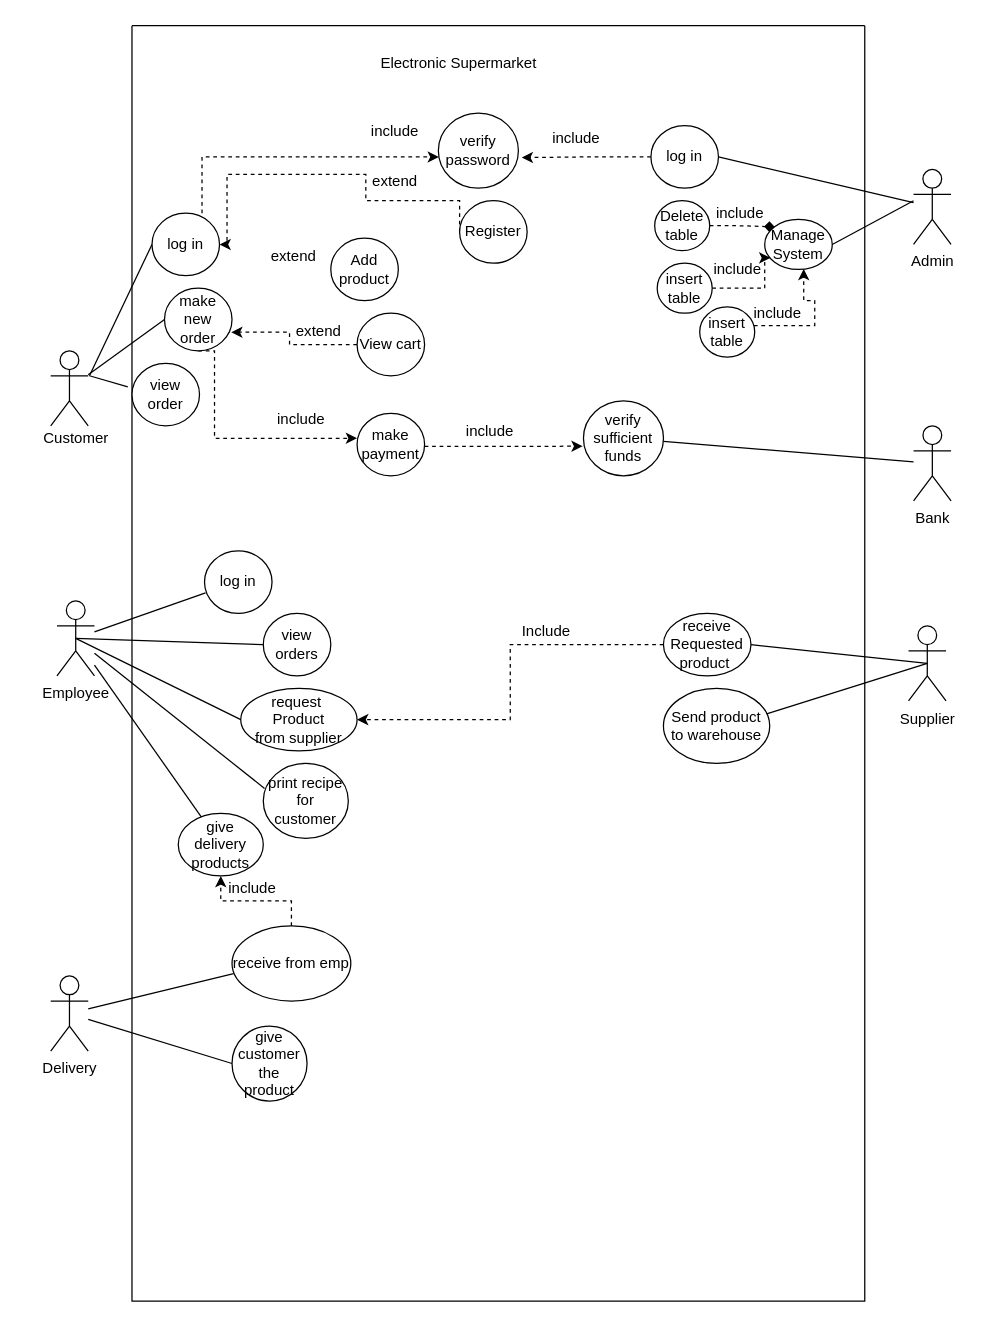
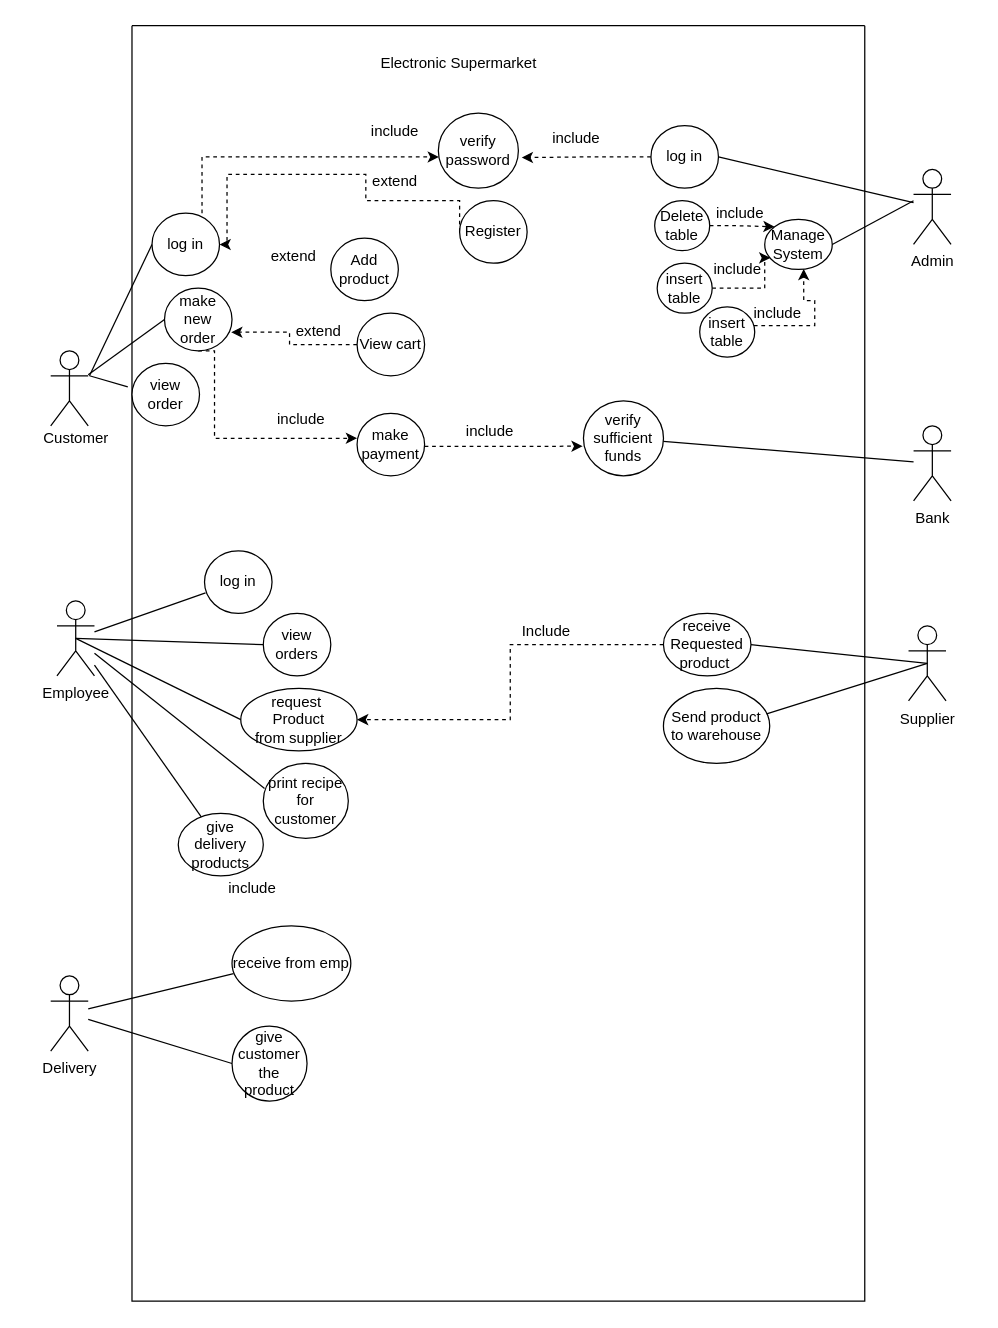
(764, 226) -> (764, 226)
(260, 901) -> none
